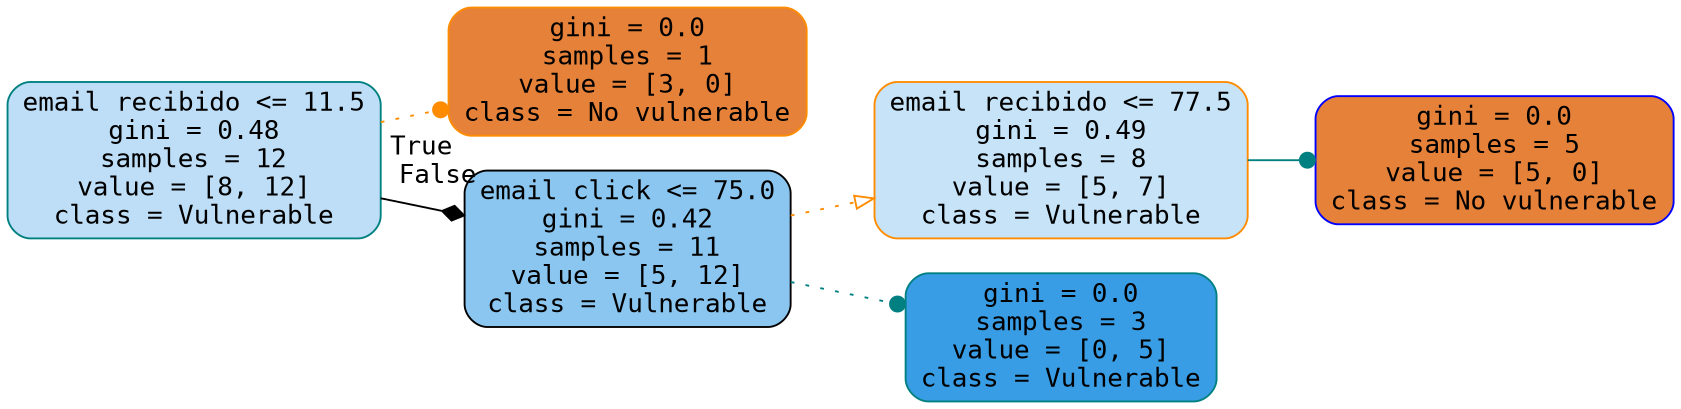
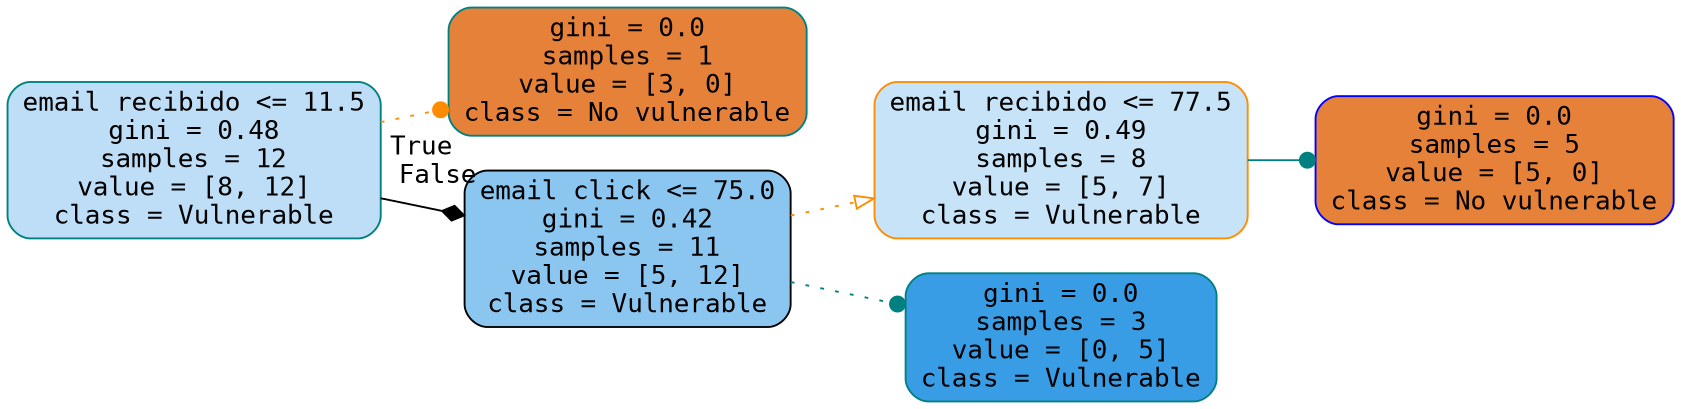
(628, 72) -> (628, 72)
